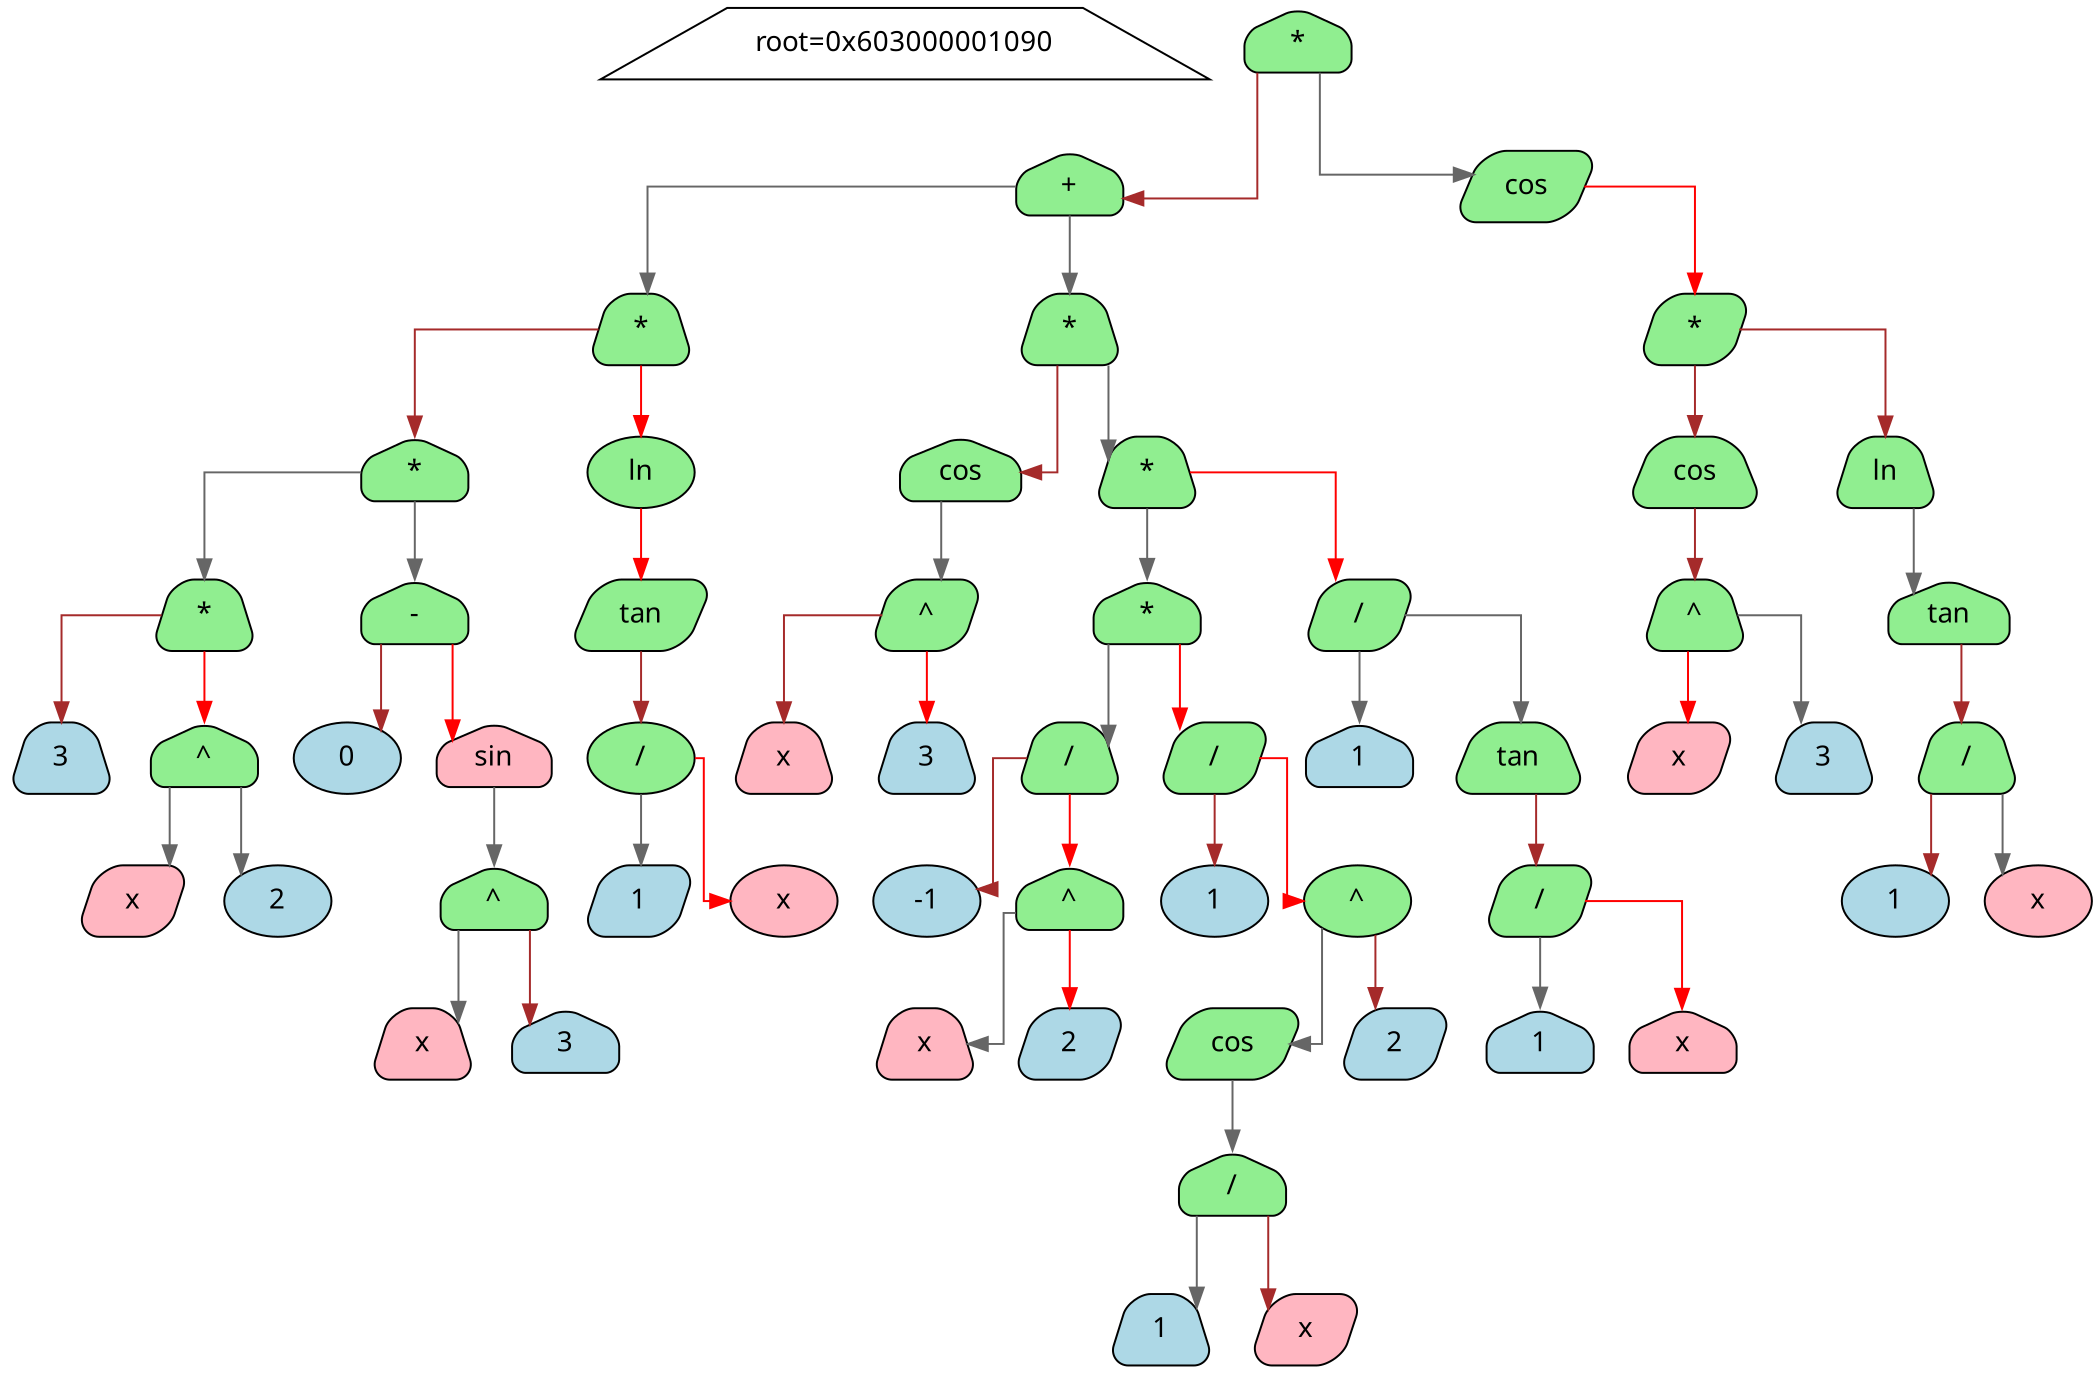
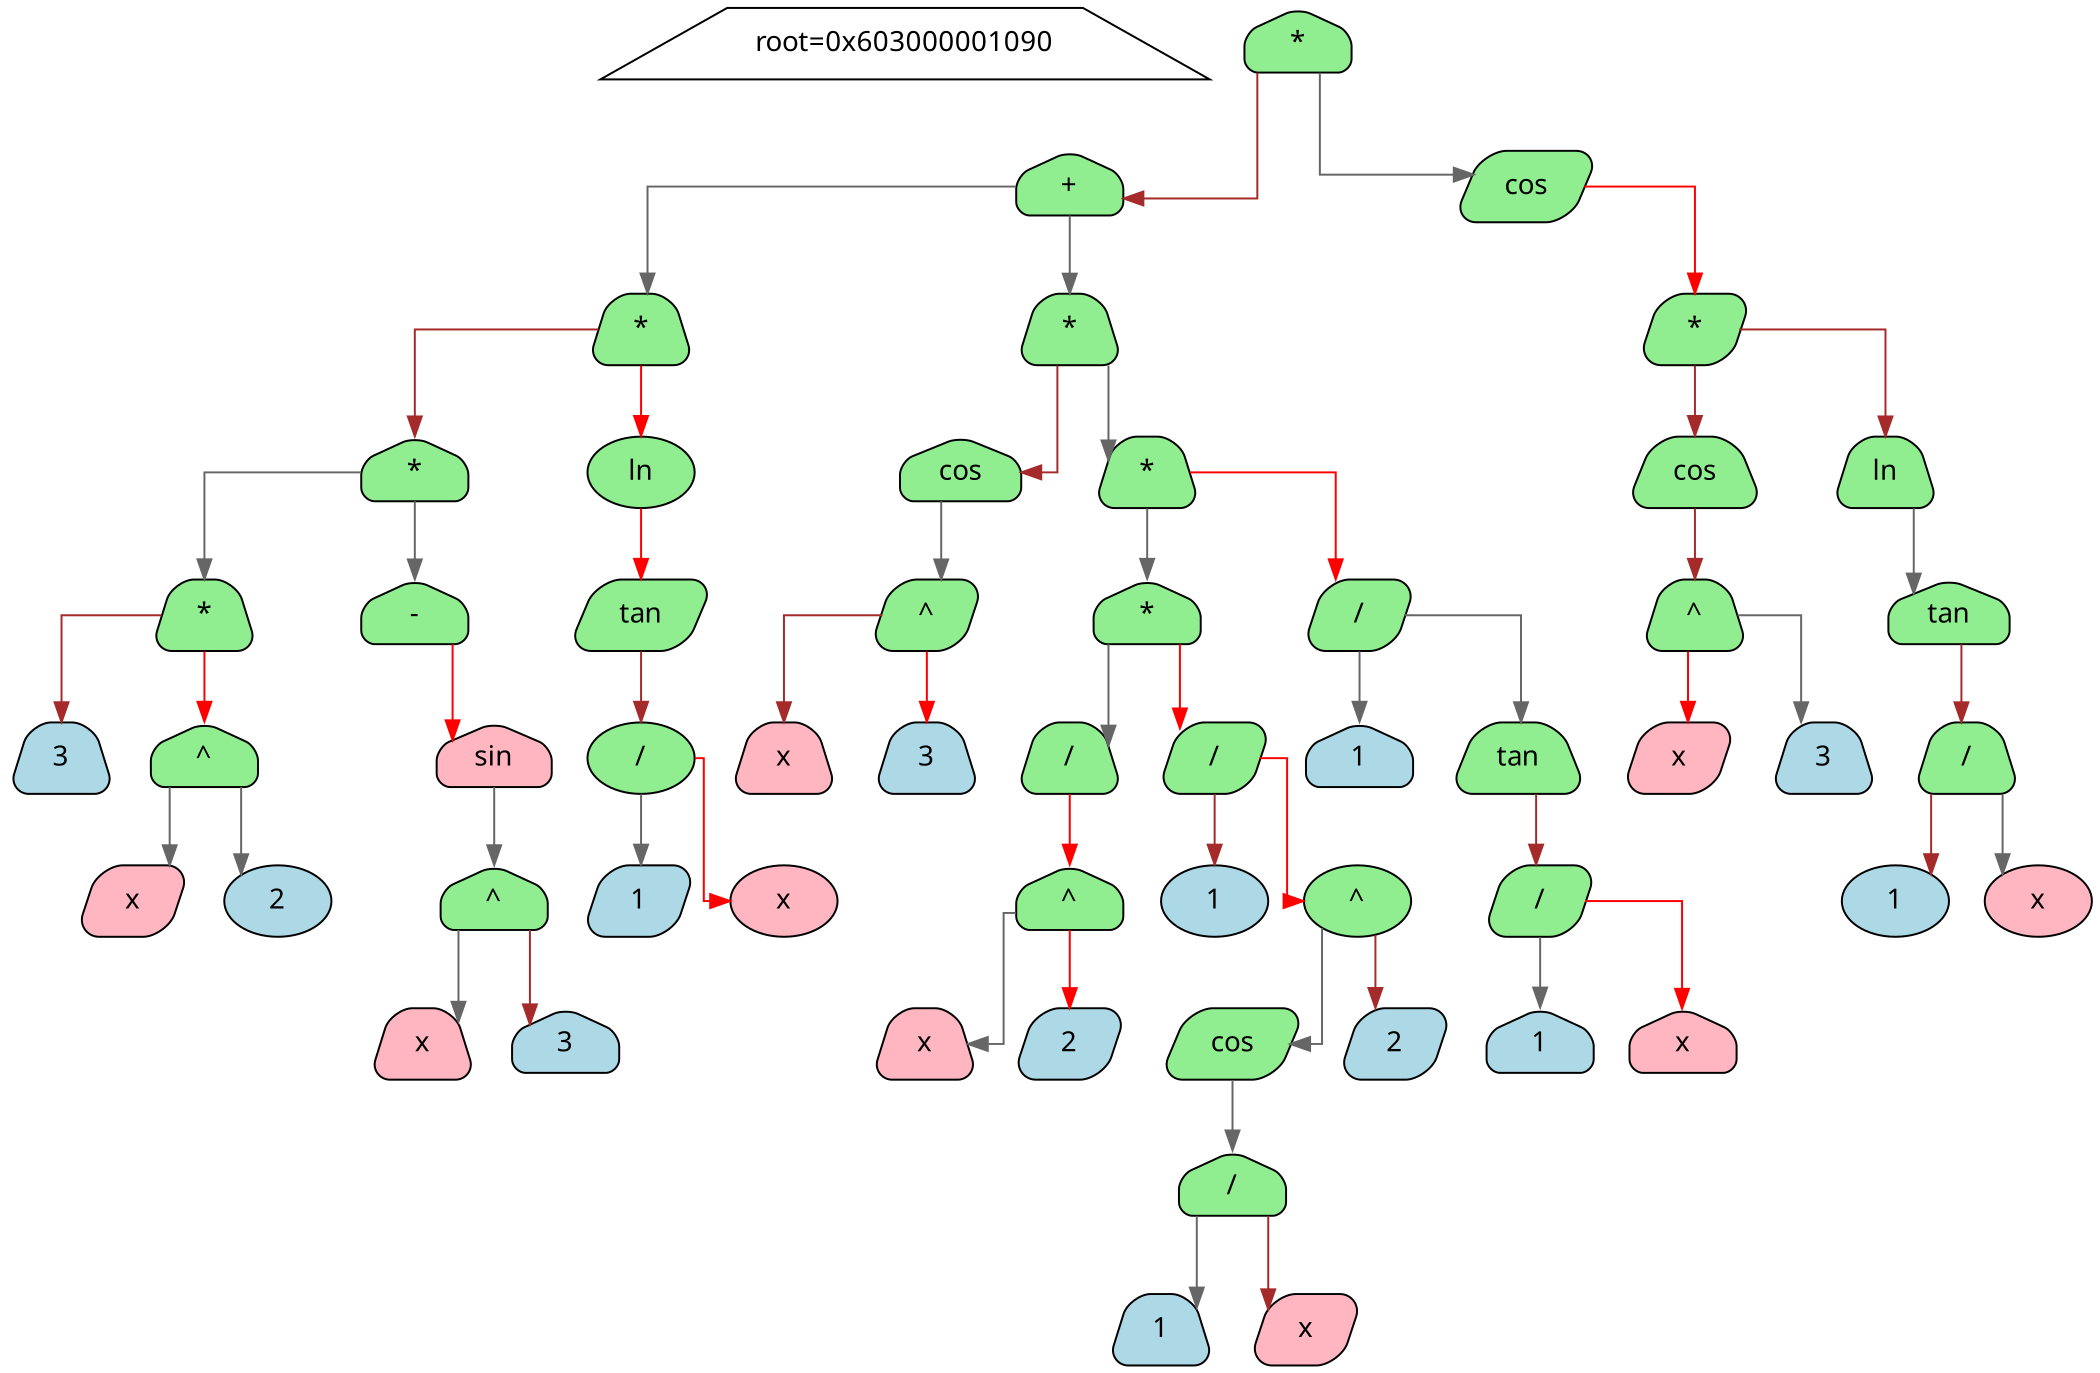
(347, 758) -> none
(927, 901) -> none
